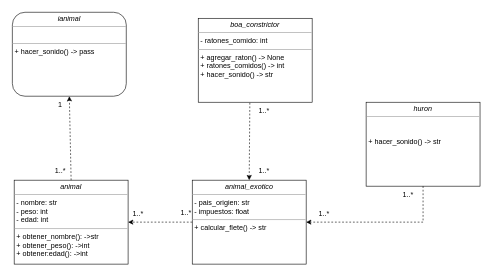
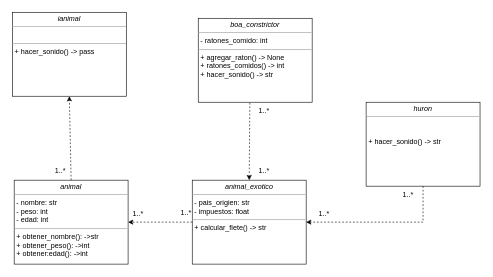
(69, 54) -> (69, 54)
(60, 105) -> none
